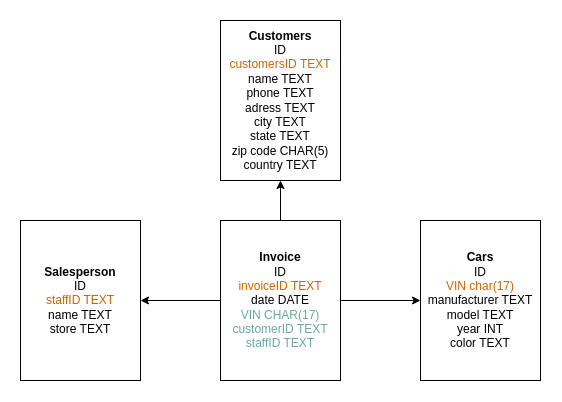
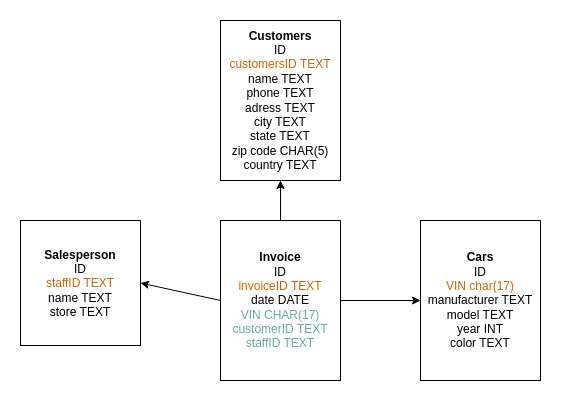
(81, 301) -> (81, 283)
